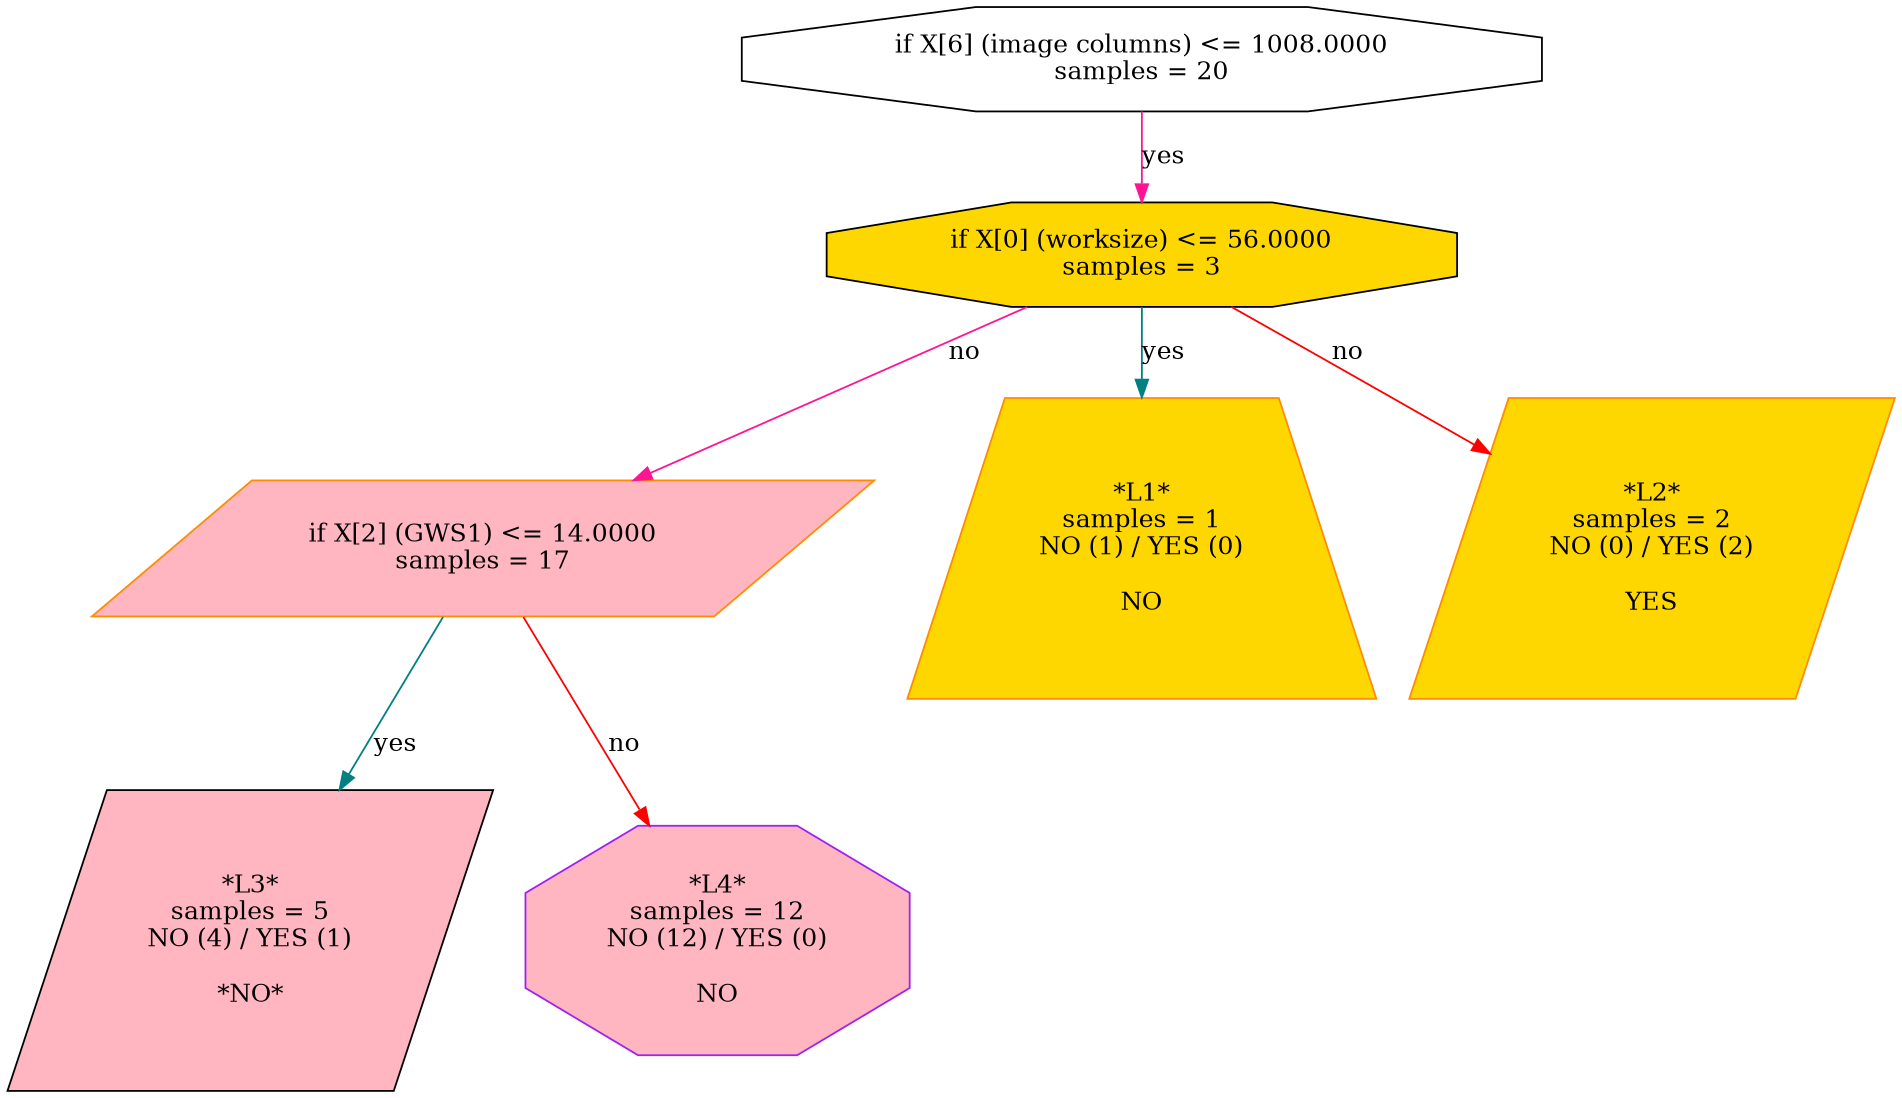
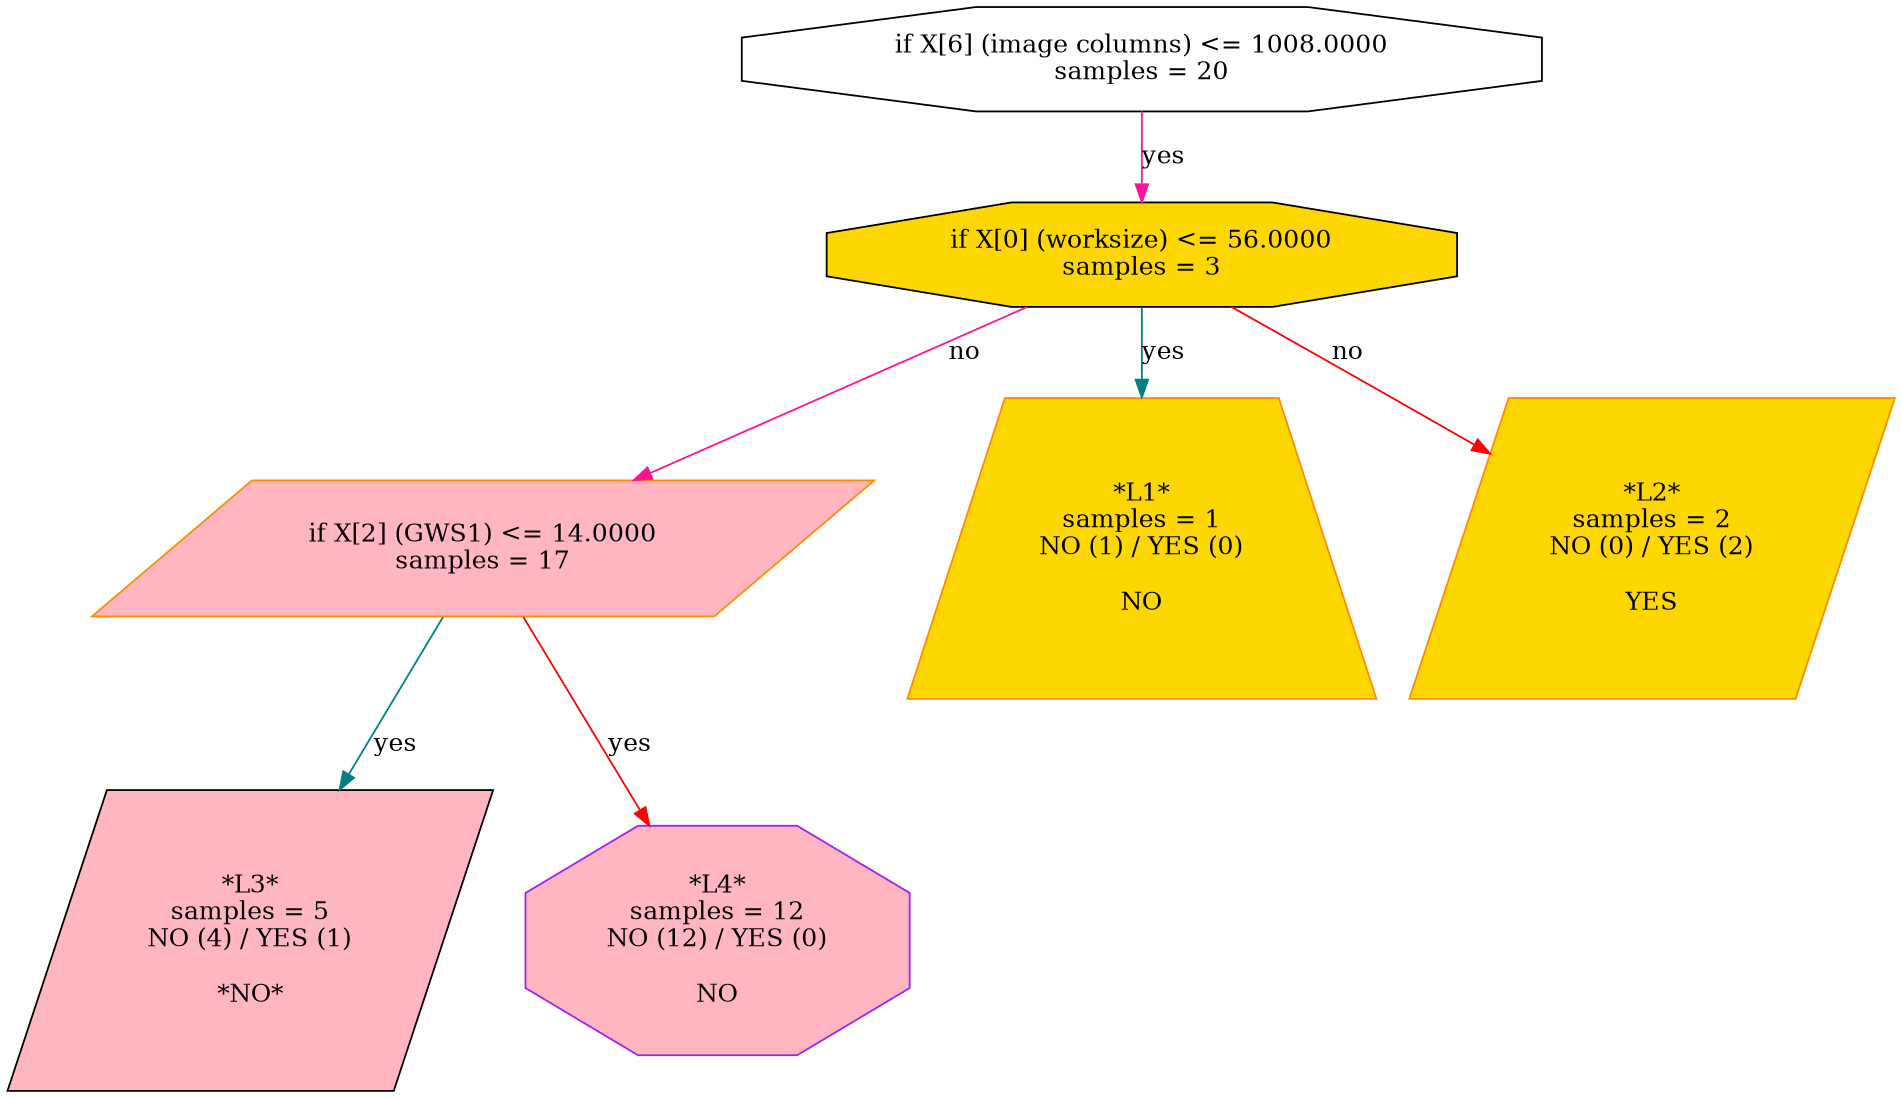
(624, 744) -> (631, 744)
